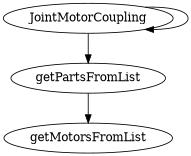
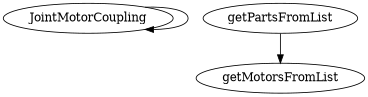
(88, 44) -> none
